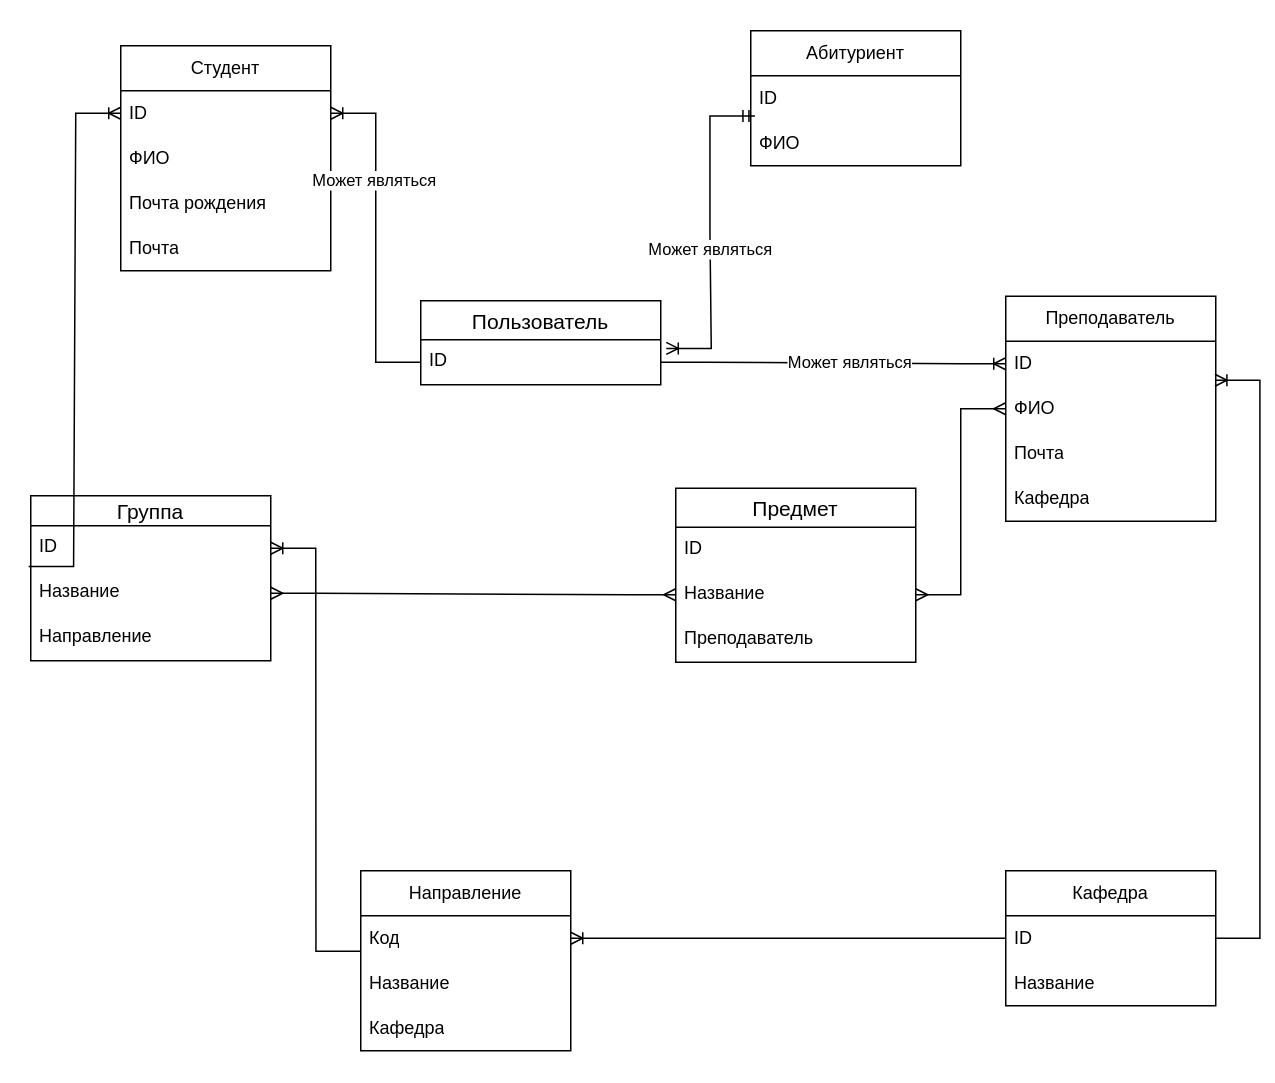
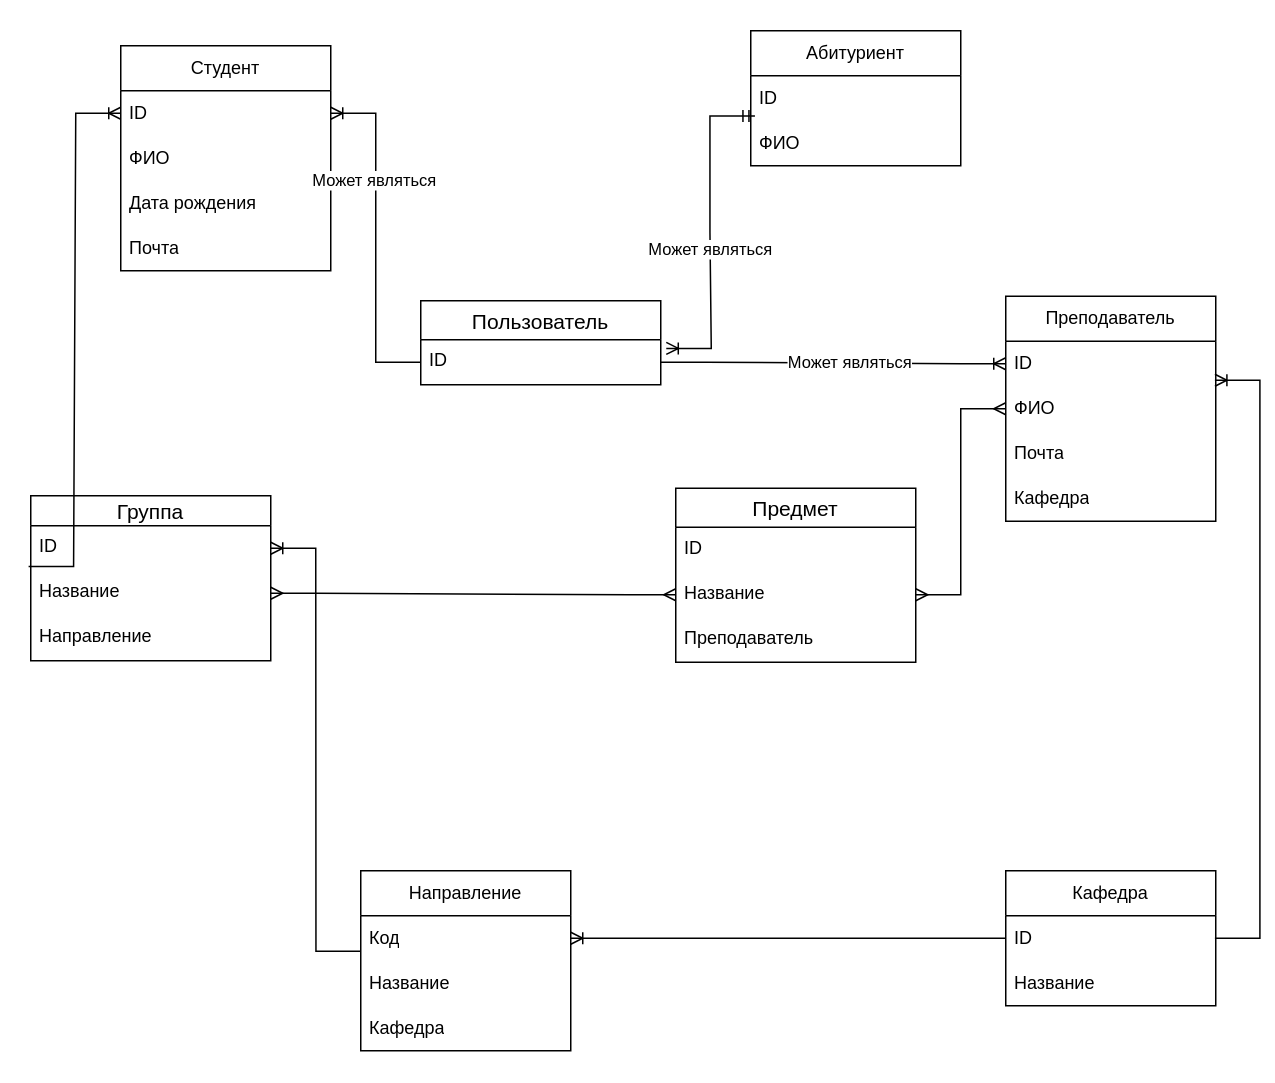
(198, 203) -> (193, 203)
